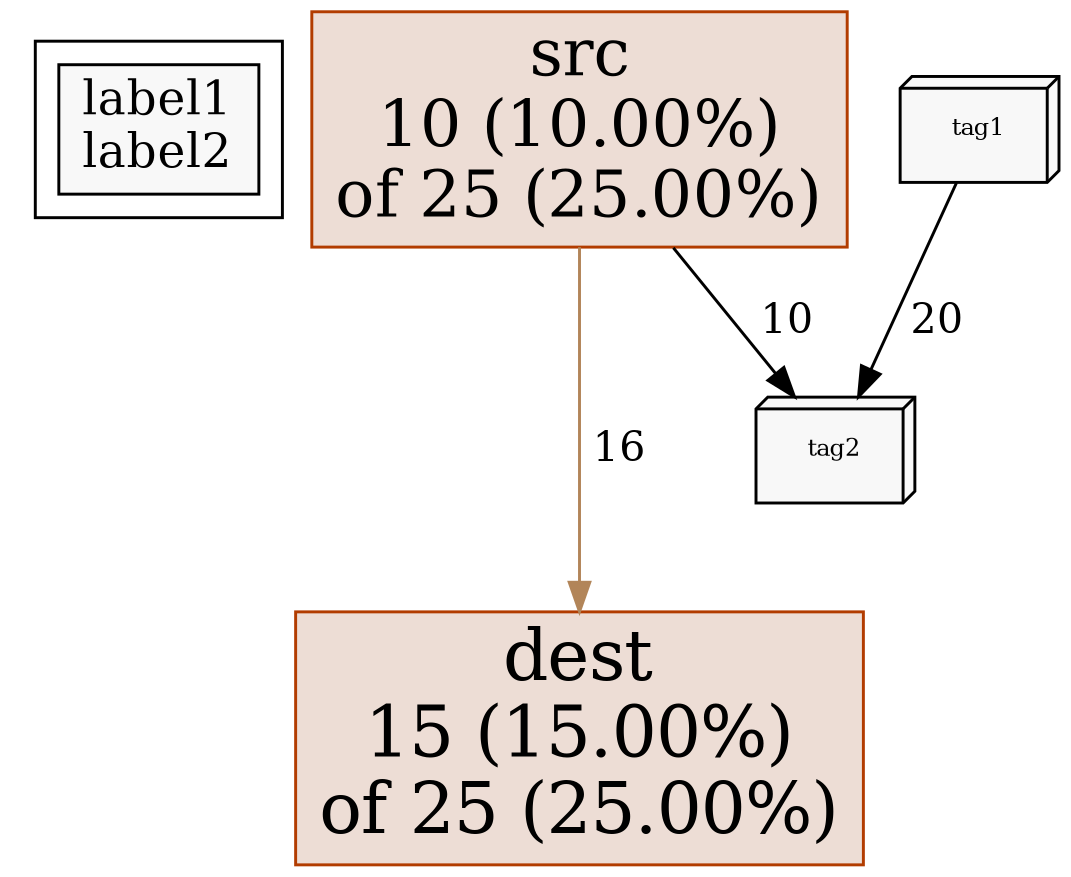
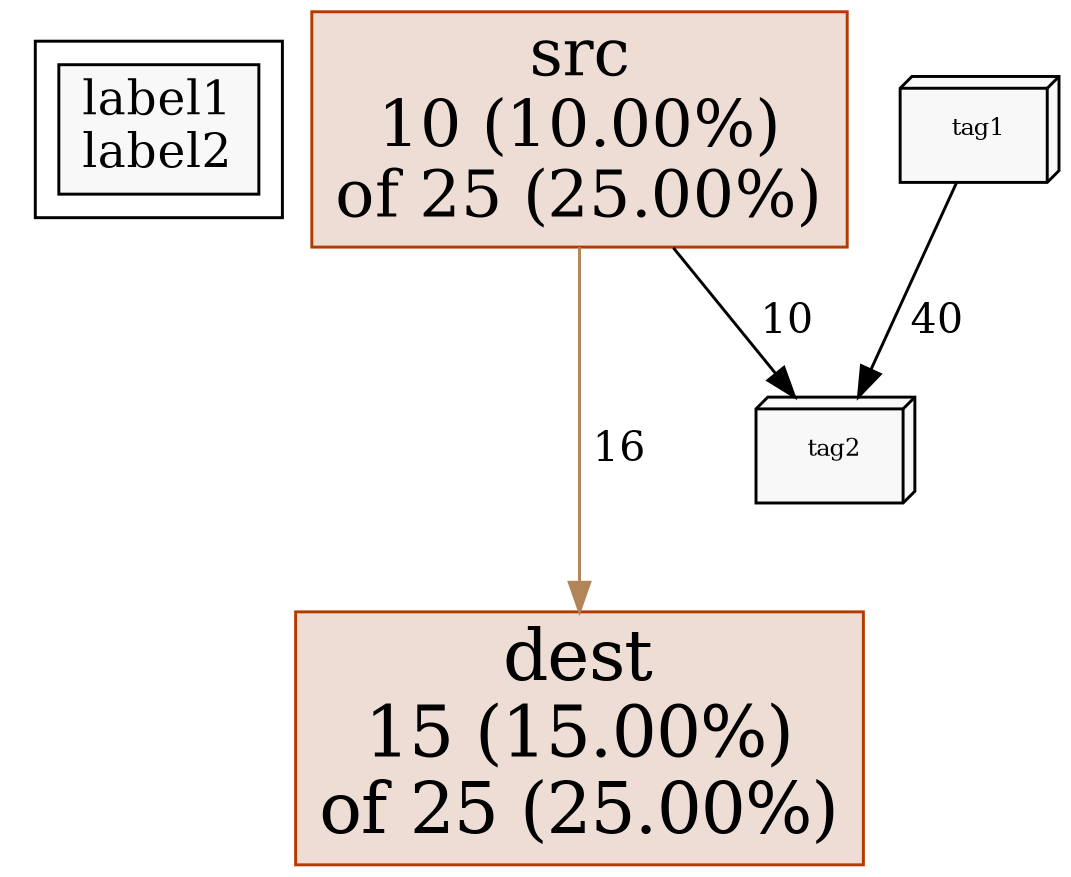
(931, 322) -> (931, 322)
